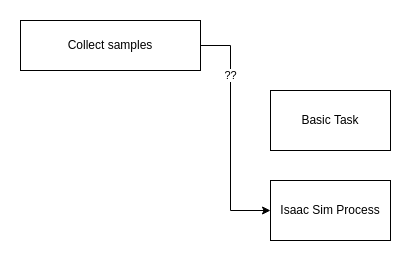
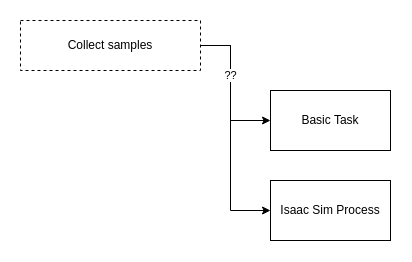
(111, 46) -> (111, 46)
none -> (248, 121)
